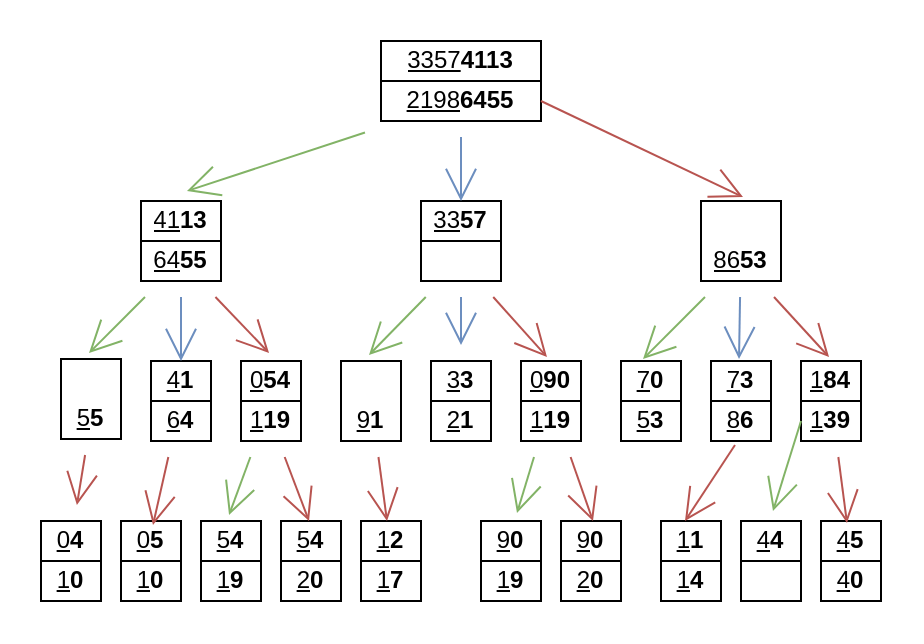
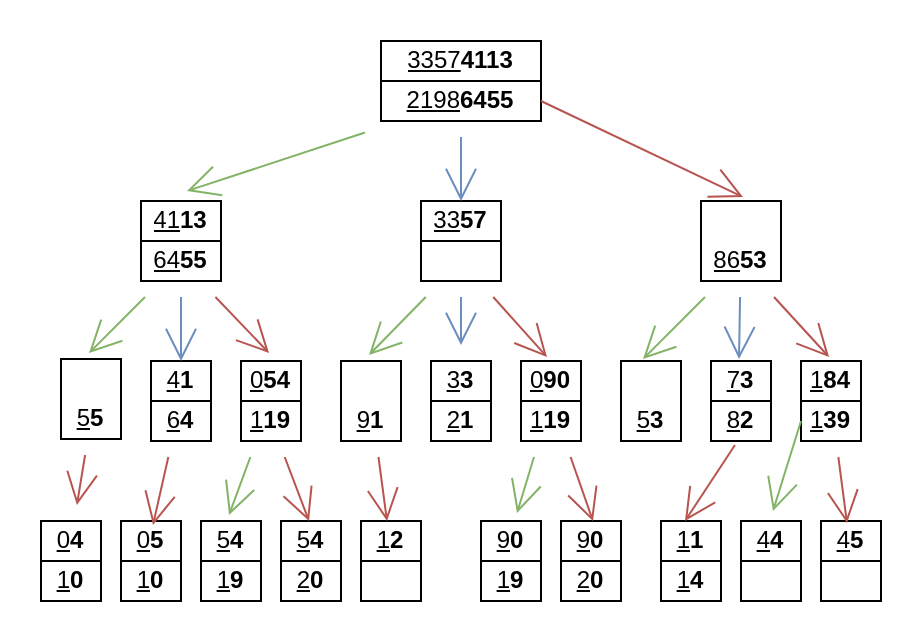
(651, 381) -> none
(741, 421) -> (741, 421)
(391, 581) -> none
(851, 581) -> none
